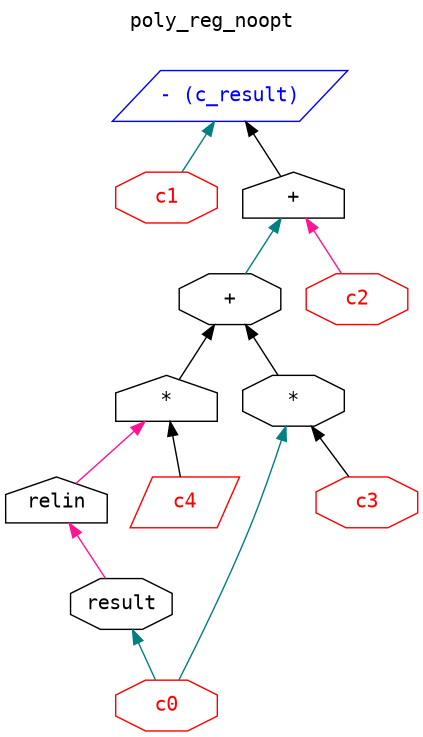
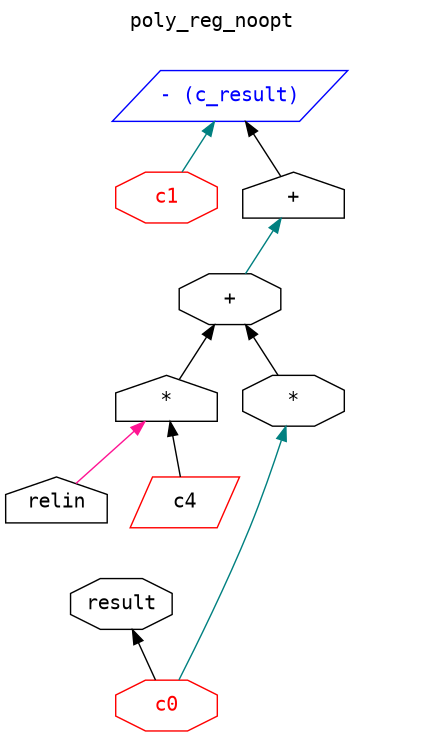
(357, 299) -> none
(185, 502) -> (185, 502)
(367, 502) -> none
(91, 557) -> none
(147, 661) -> (147, 661)
